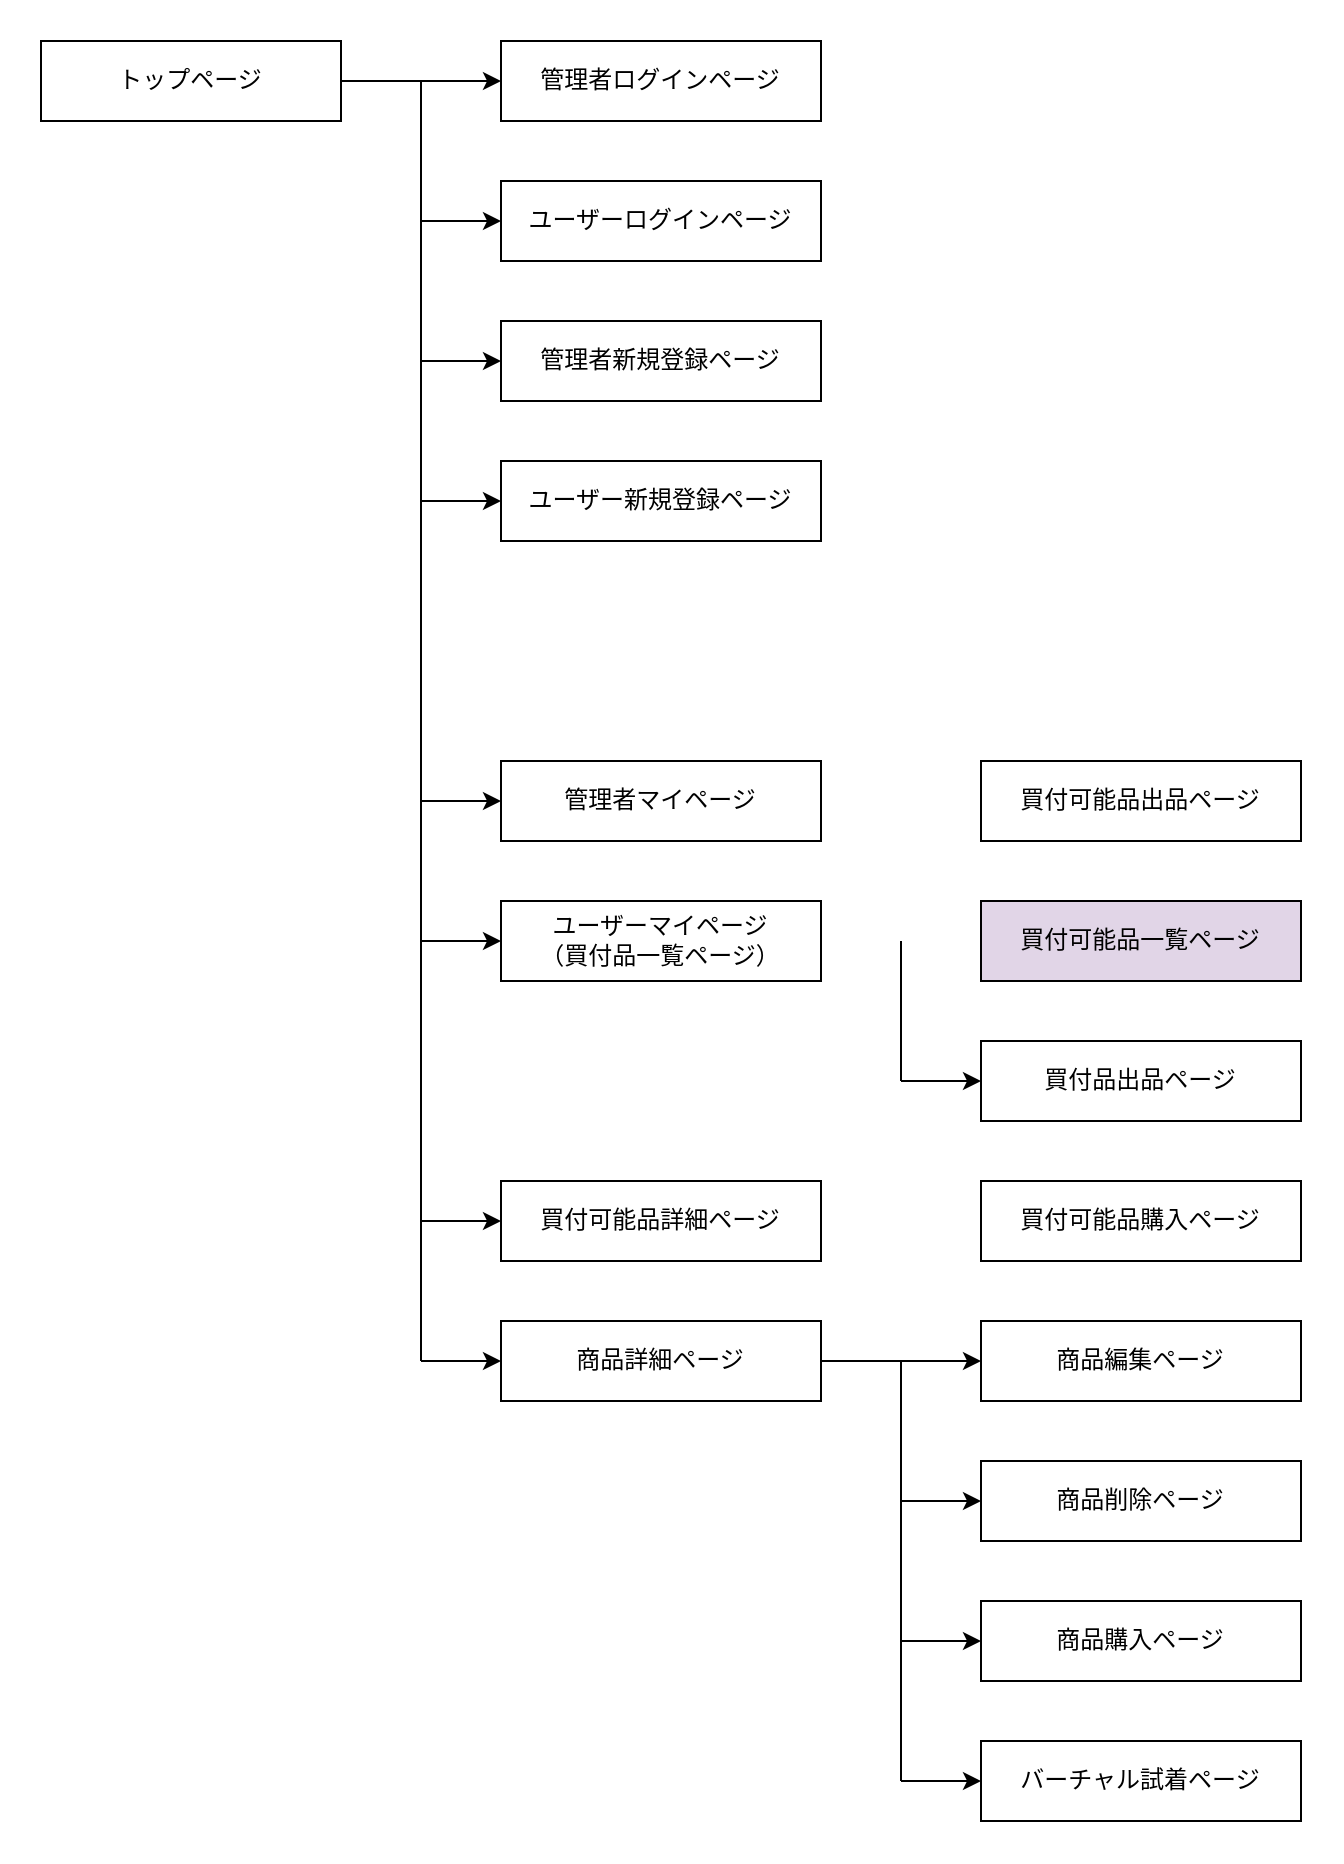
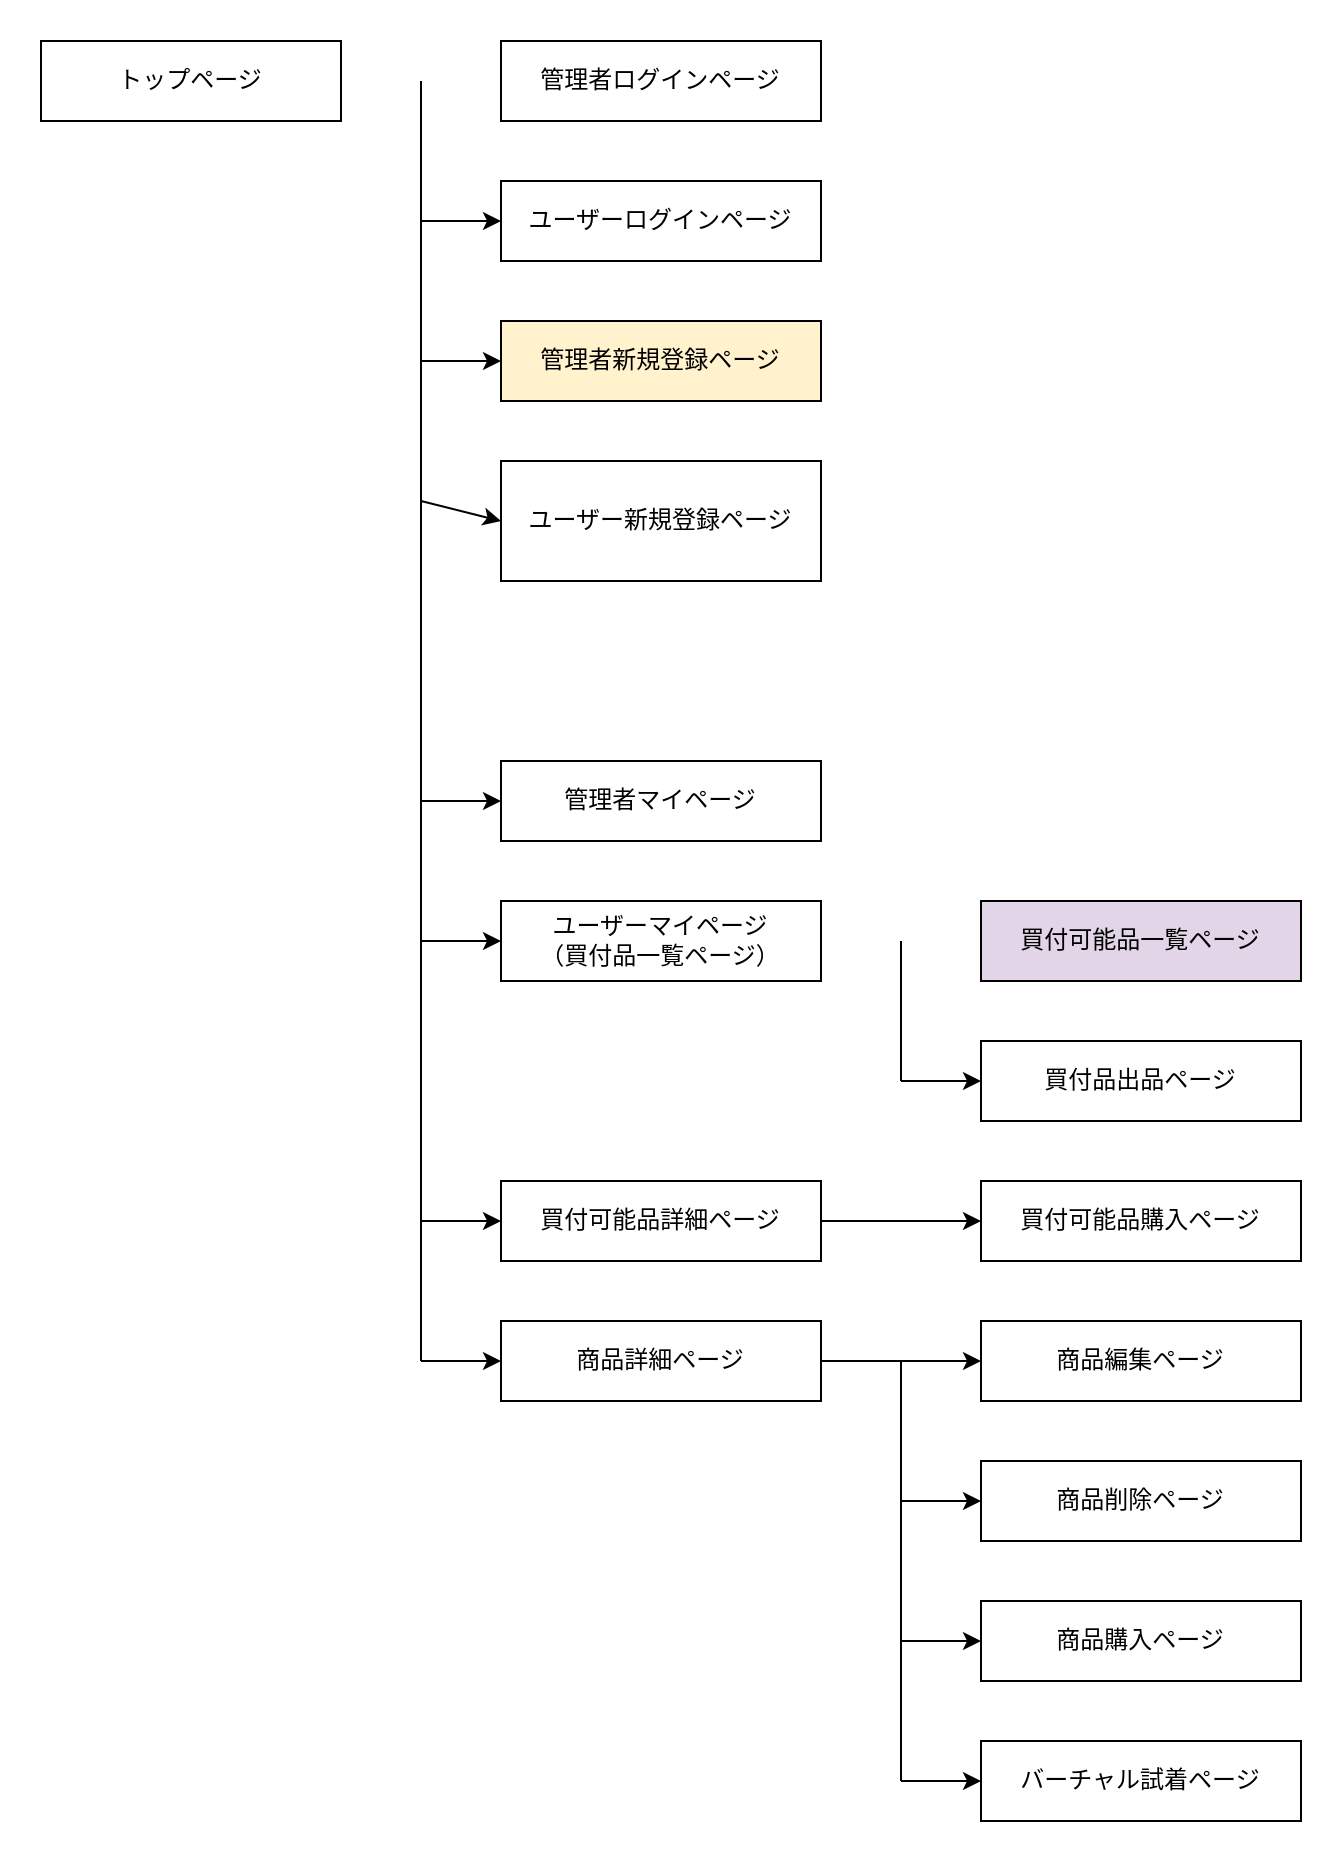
(414, 81) -> none
(661, 361) -> (661, 361)
(661, 501) -> (661, 521)
(1141, 801) -> none
none -> (894, 1221)
